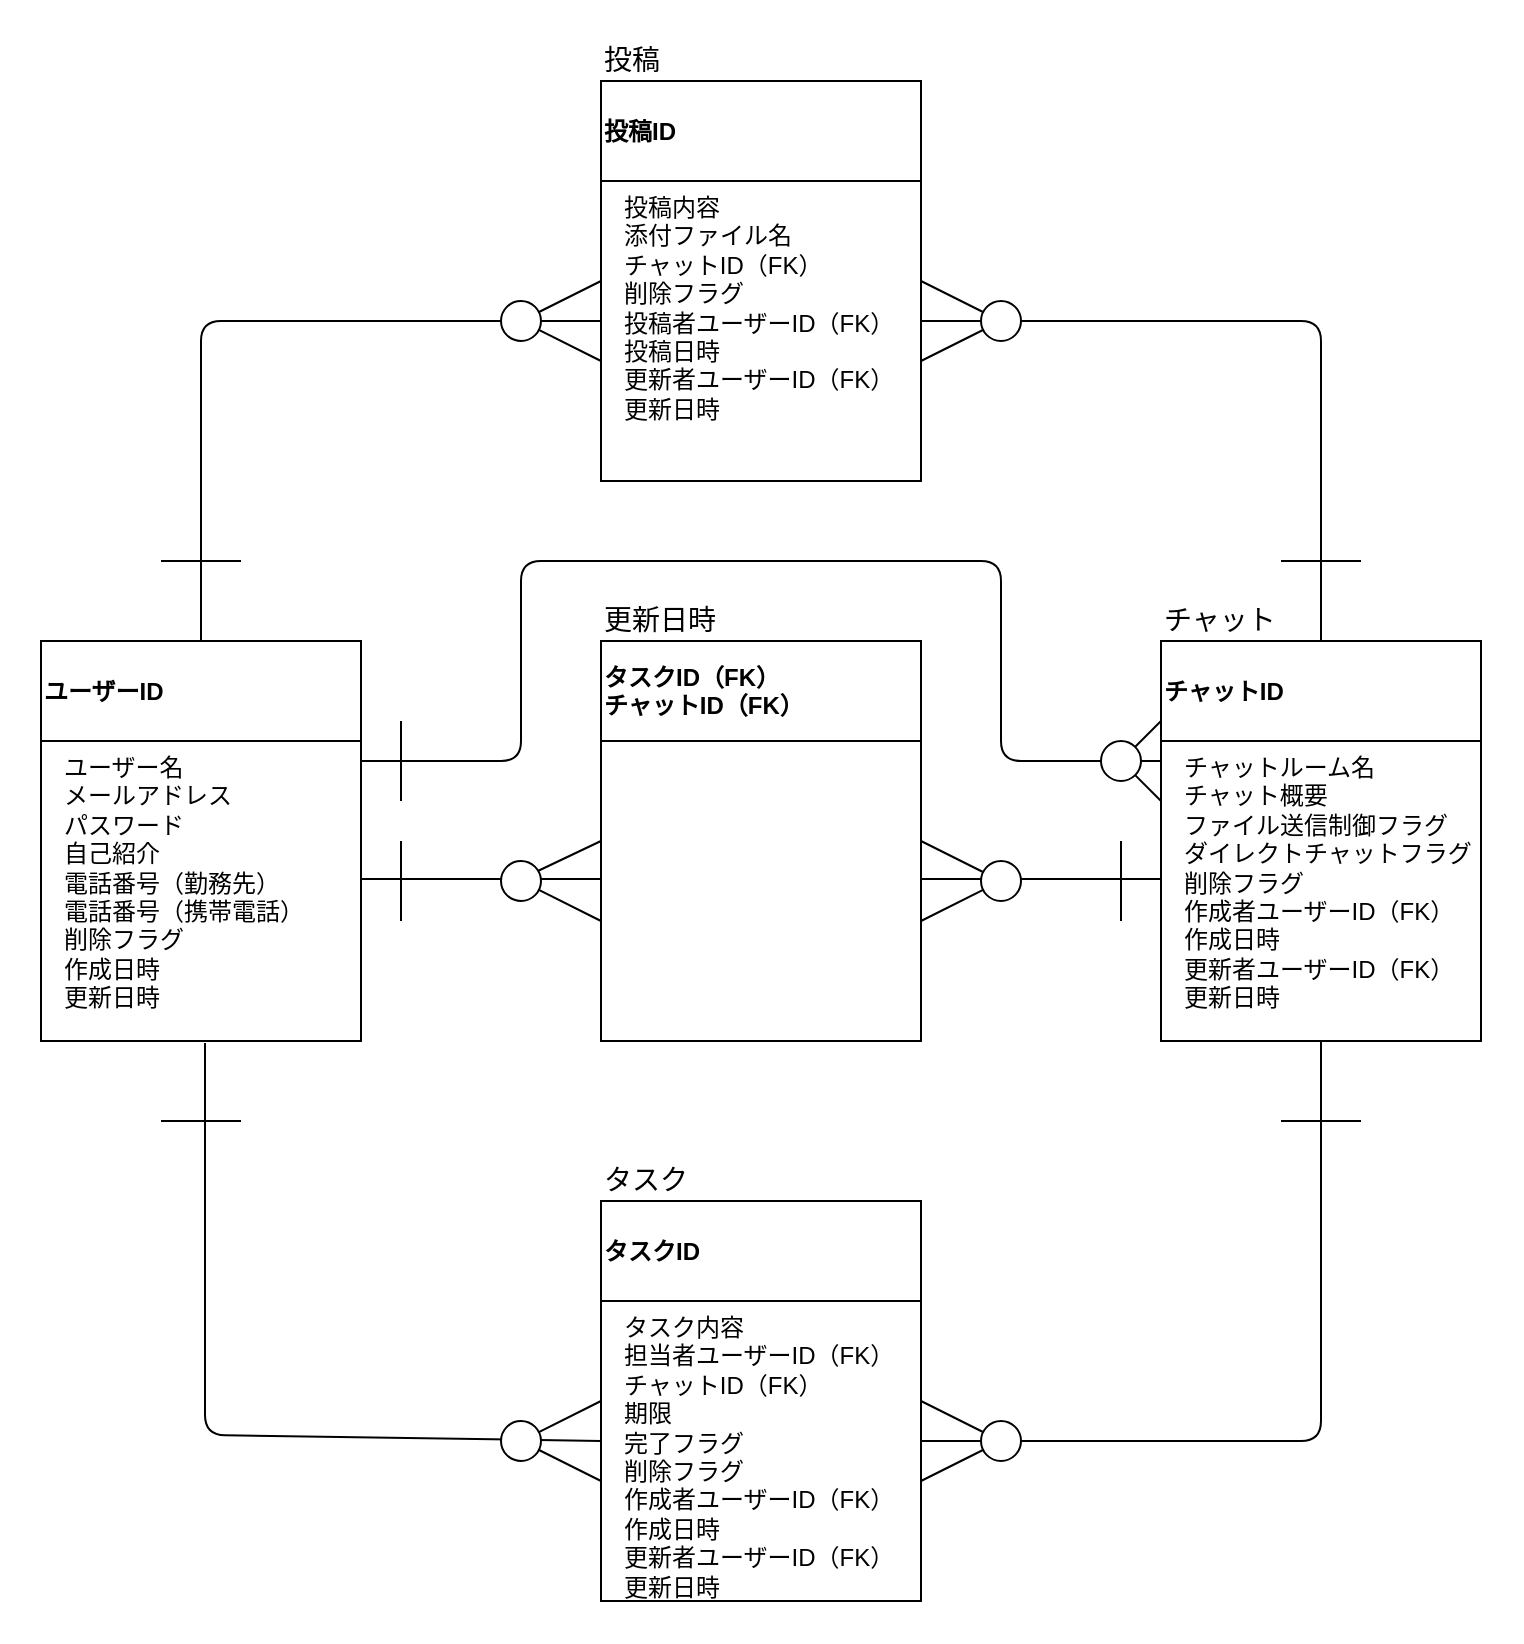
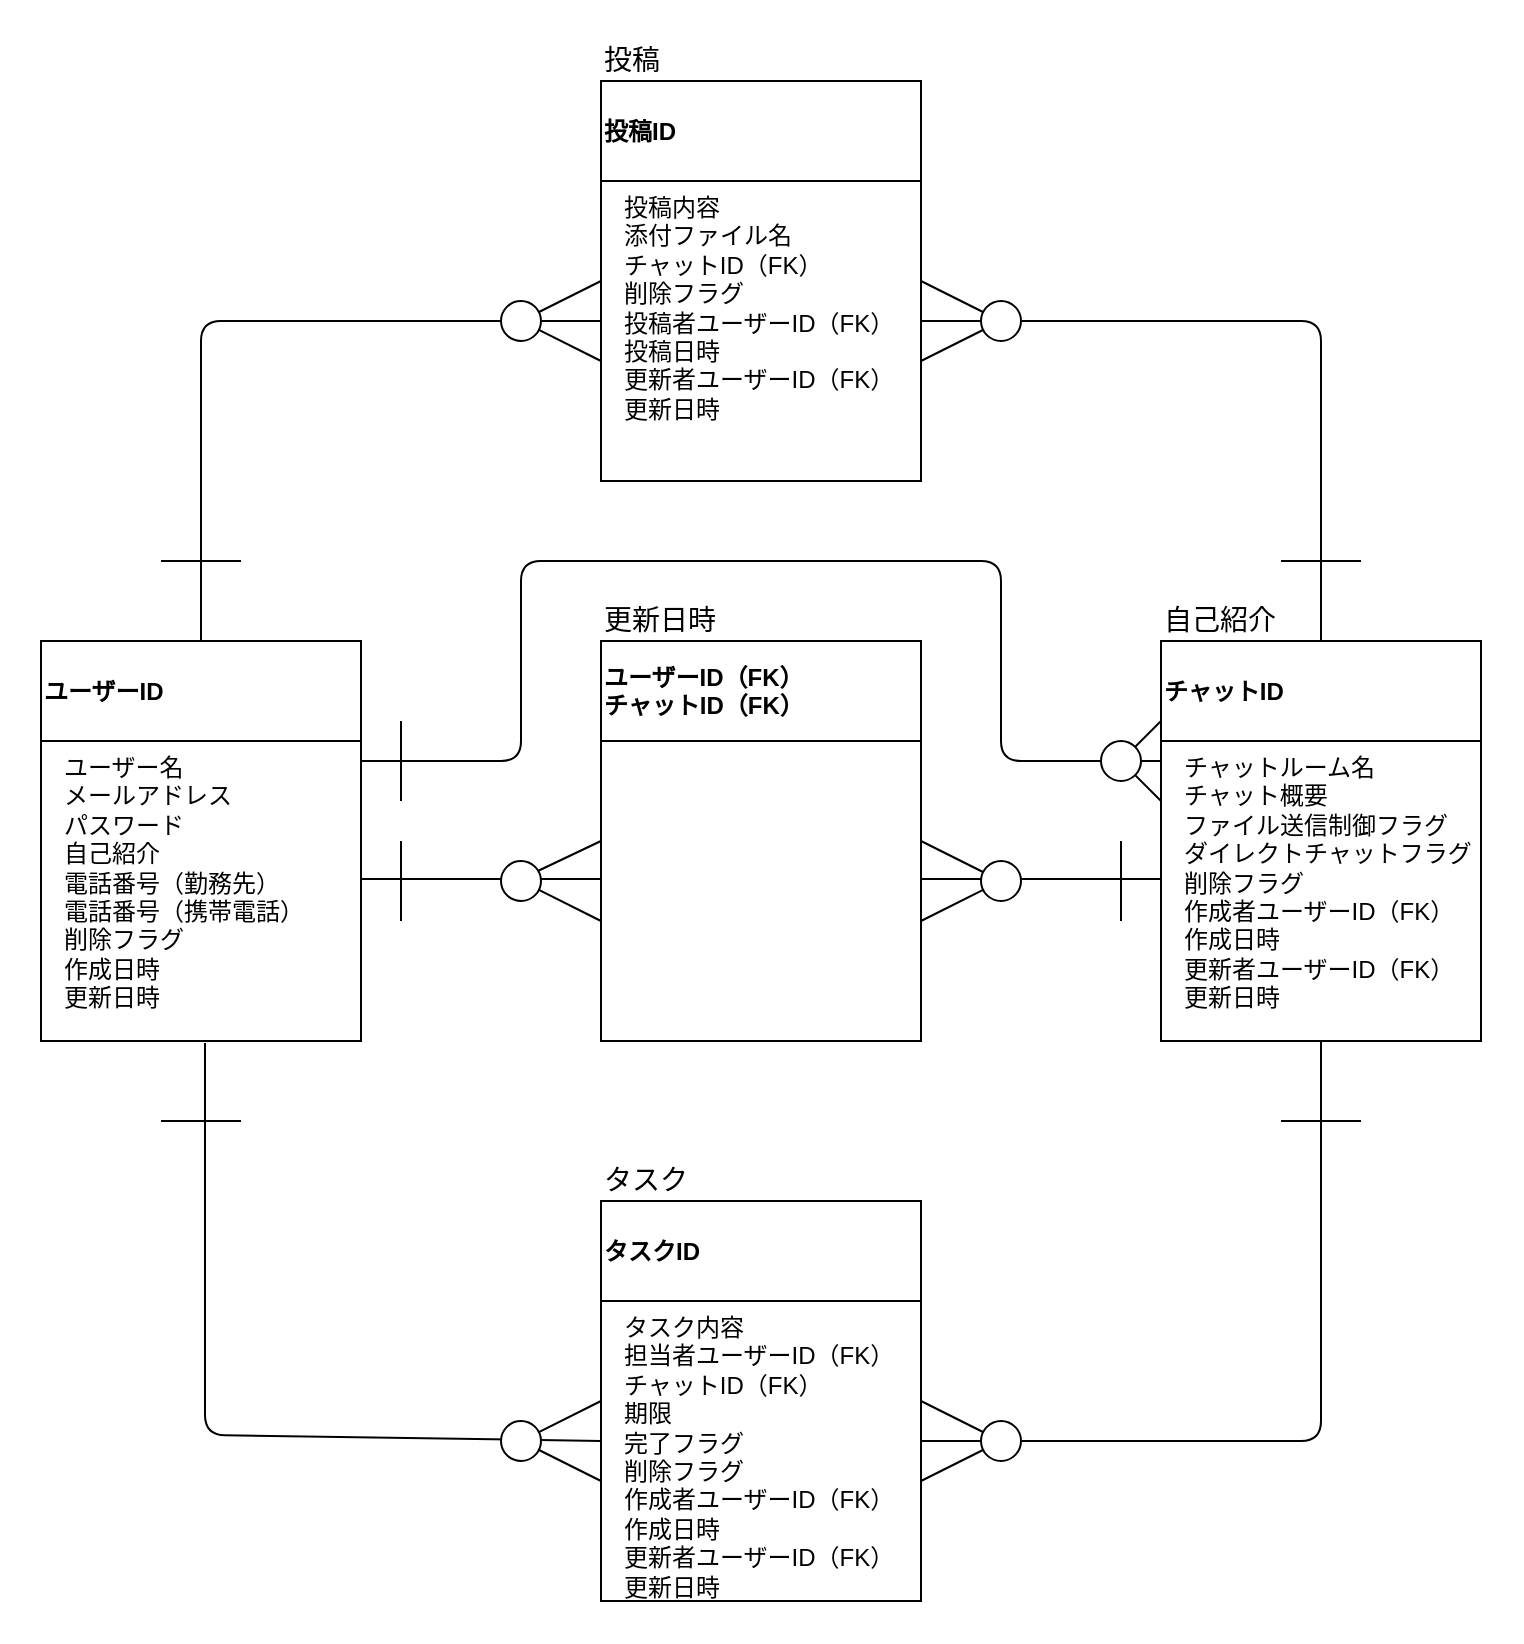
(1221, 621) -> (1221, 621)
(691, 678) -> (703, 678)
